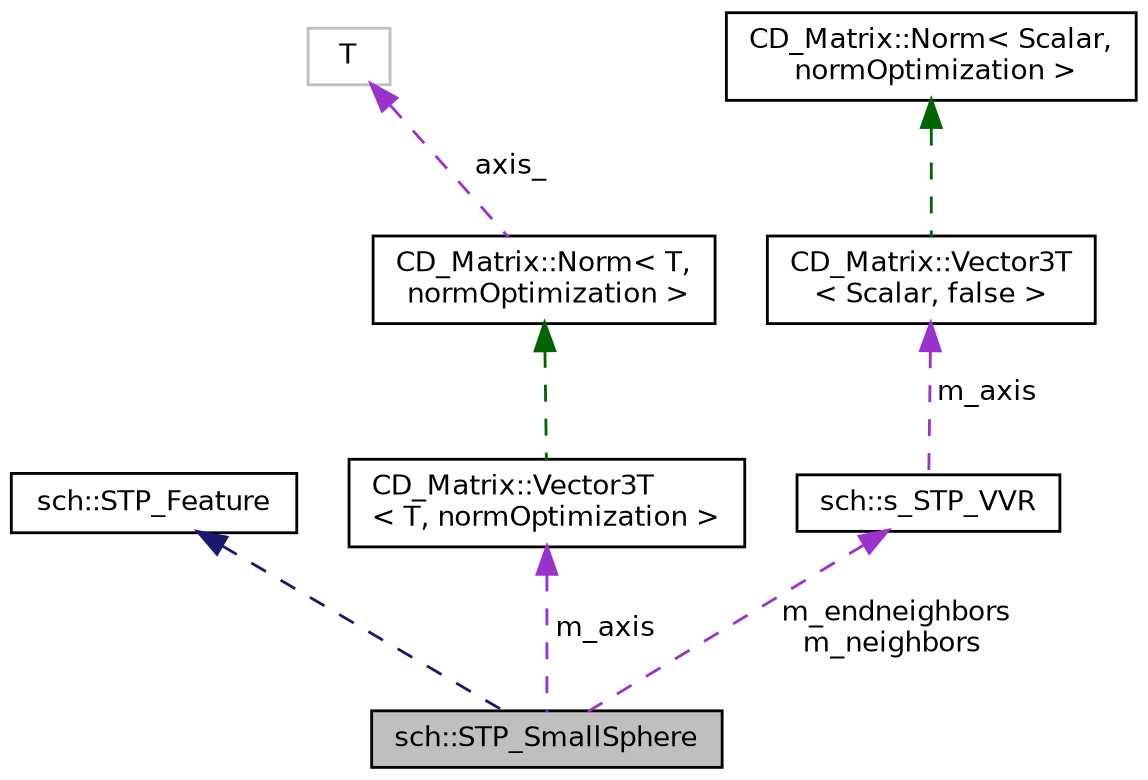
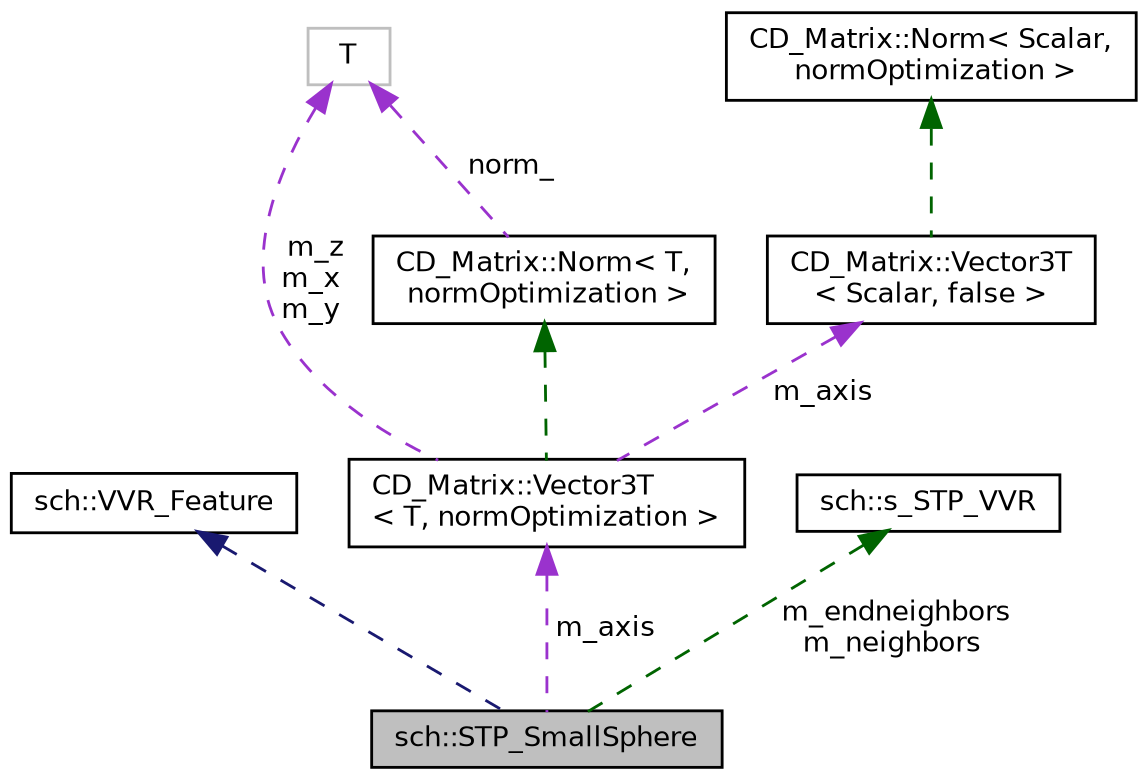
(507, 167) -> (507, 167)
none -> (275, 317)
(930, 413) -> (726, 399)
(154, 503) -> (154, 503)
(726, 628) -> (726, 628)
